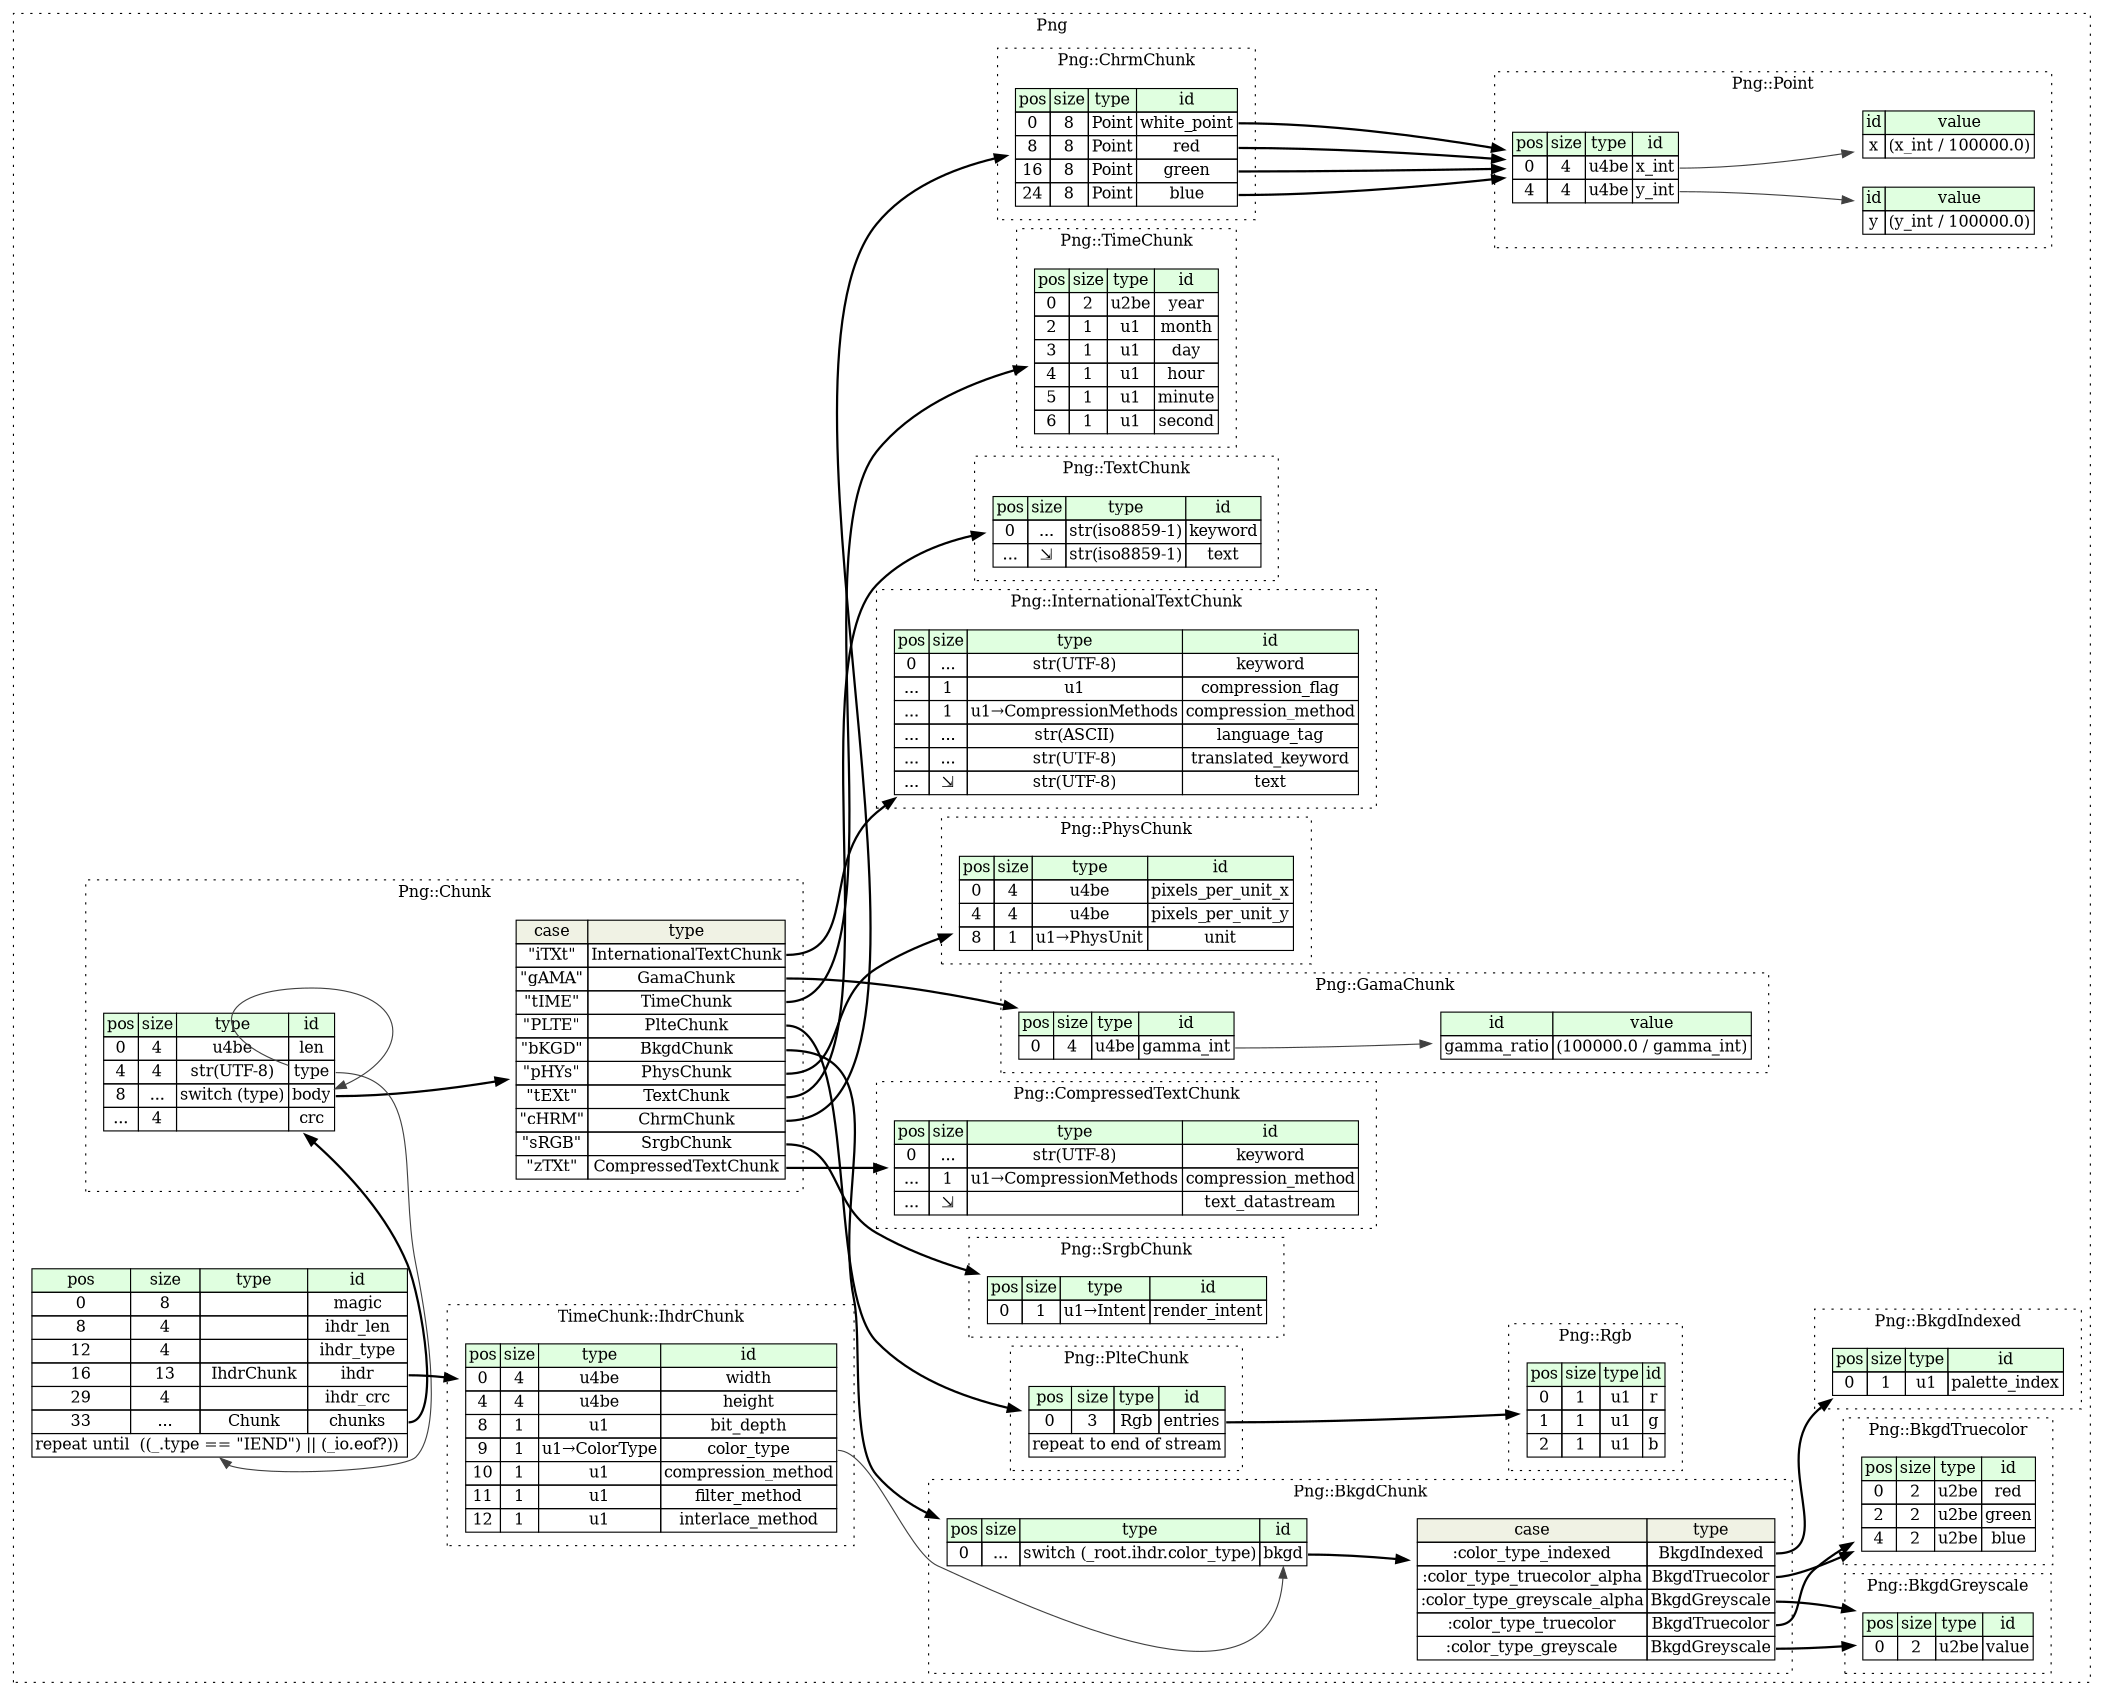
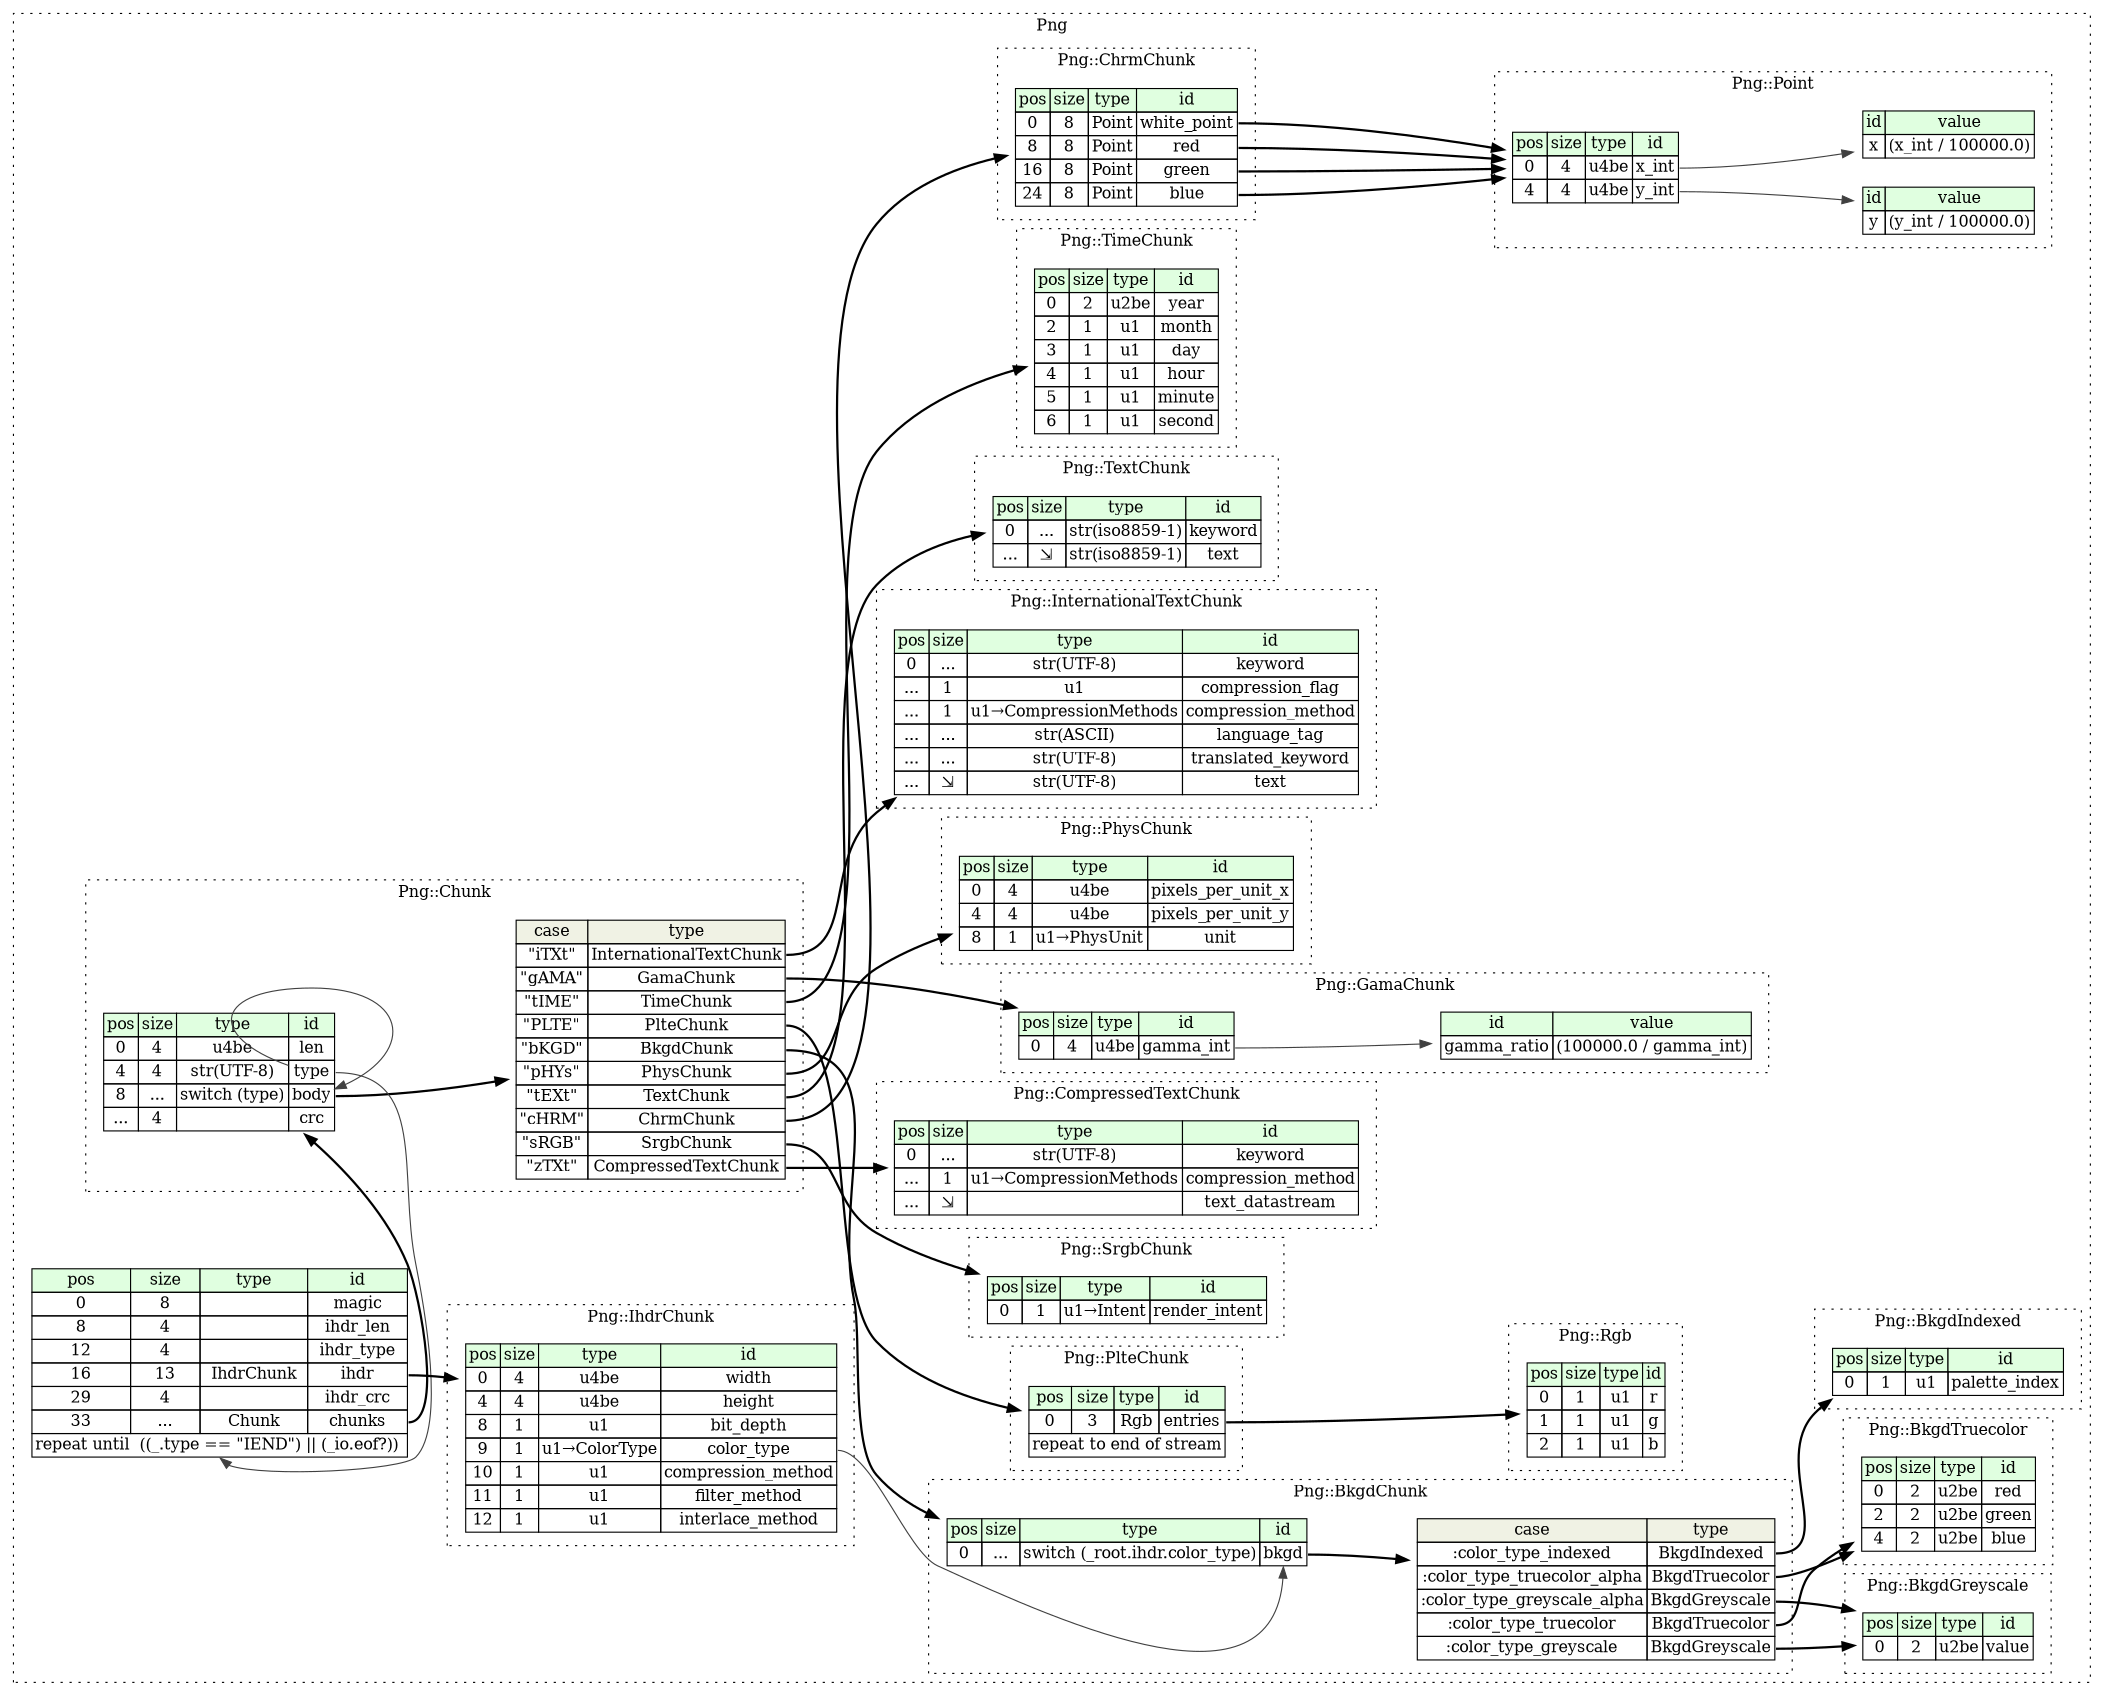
(651, 1318) -> (651, 1318)
